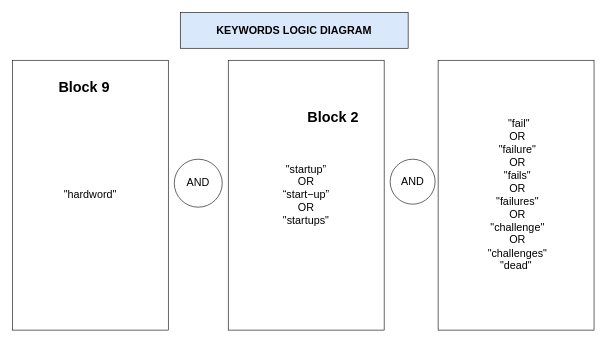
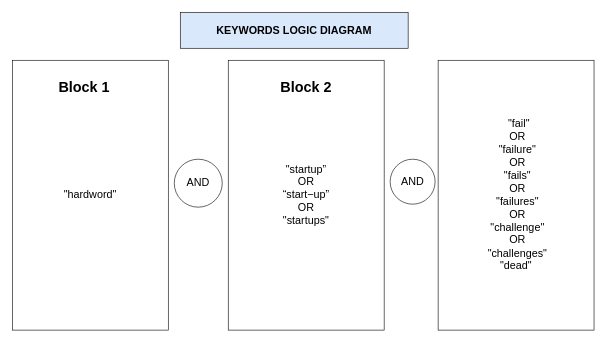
(84, 87) -> (84, 87)
(333, 117) -> (306, 87)
